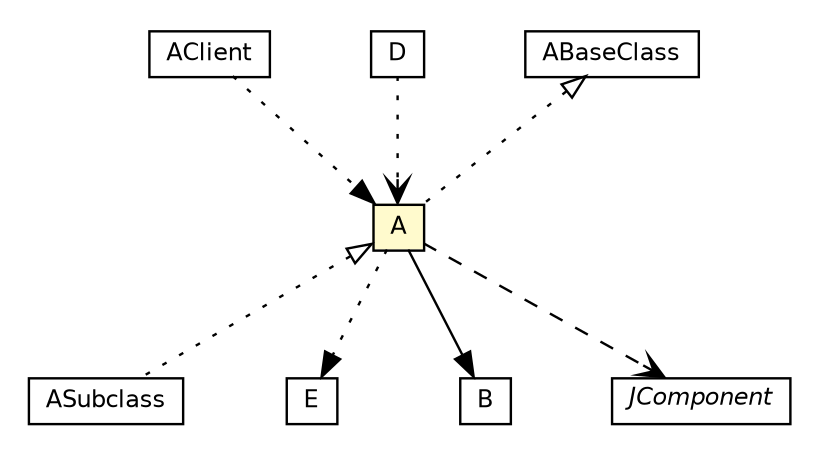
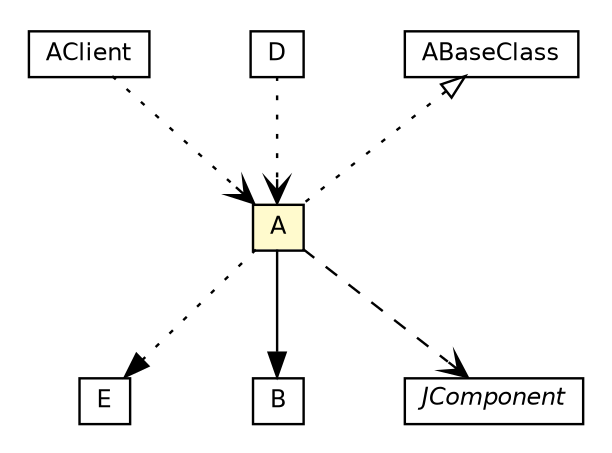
(294, 132) -> (174, 132)
(106, 400) -> none
